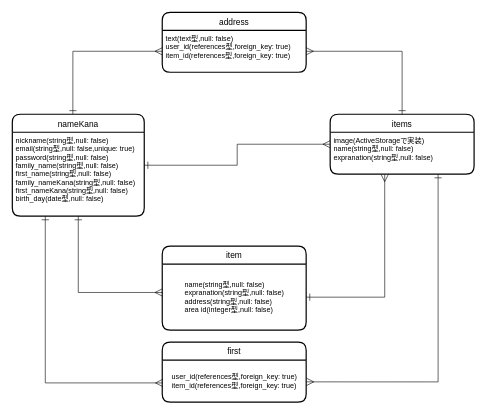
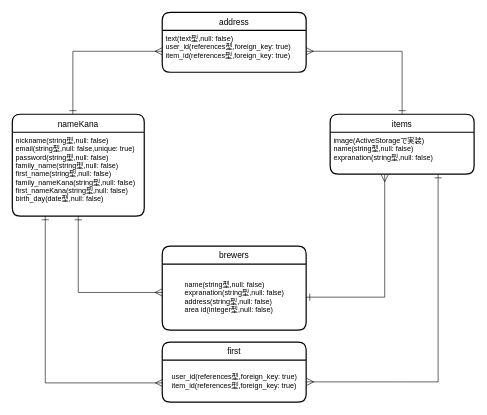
(193, 165) -> none
(234, 256) -> (234, 256)
